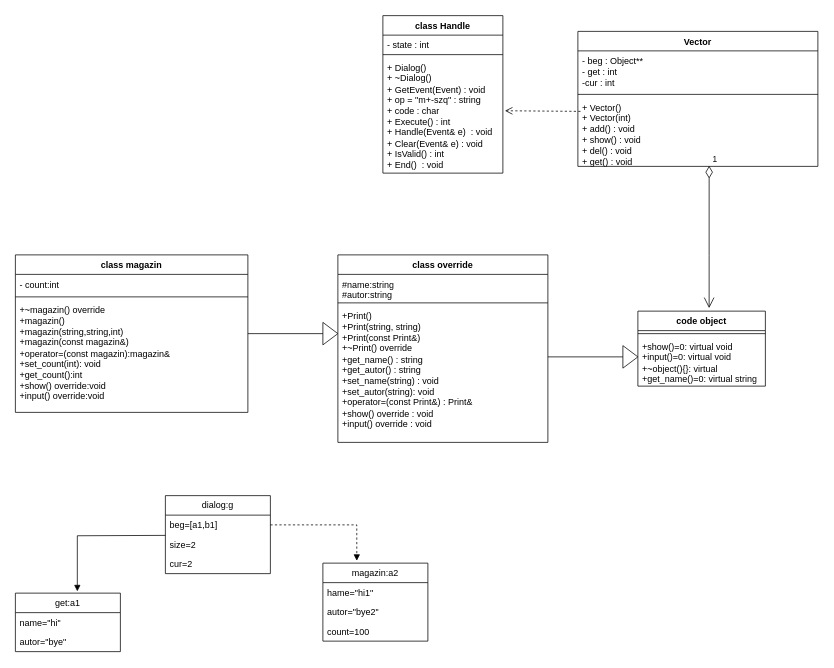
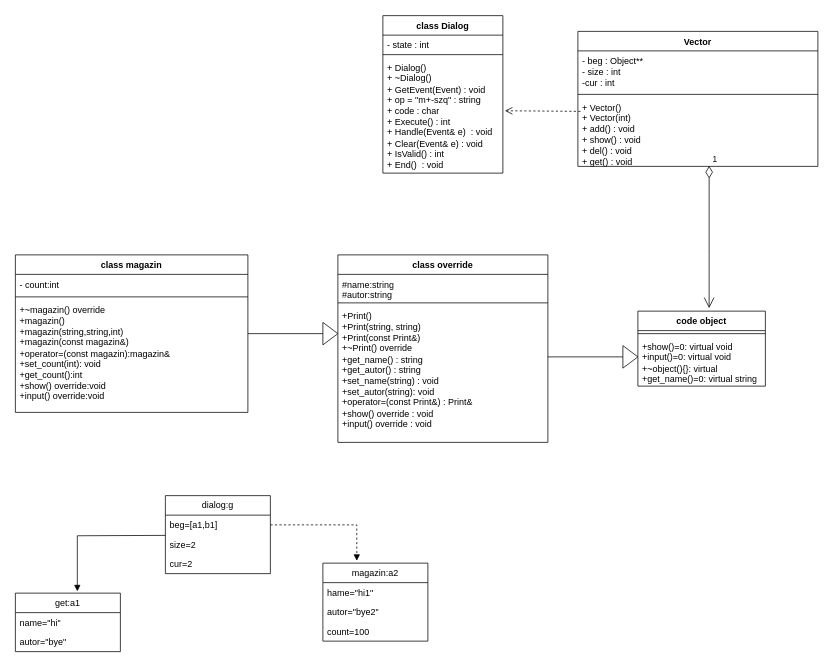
(443, 26) -> (443, 26)
(620, 72) -> (620, 72)
